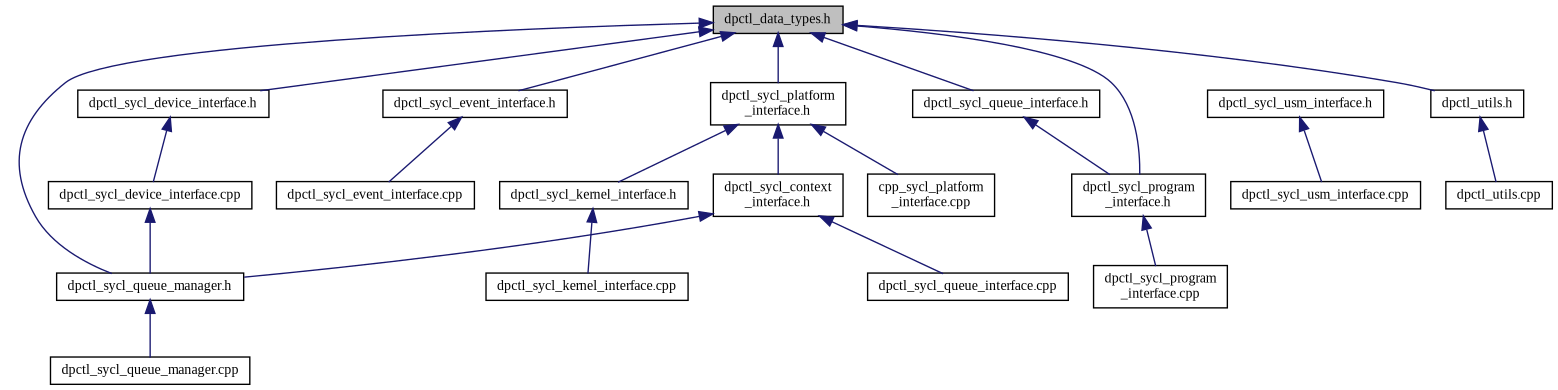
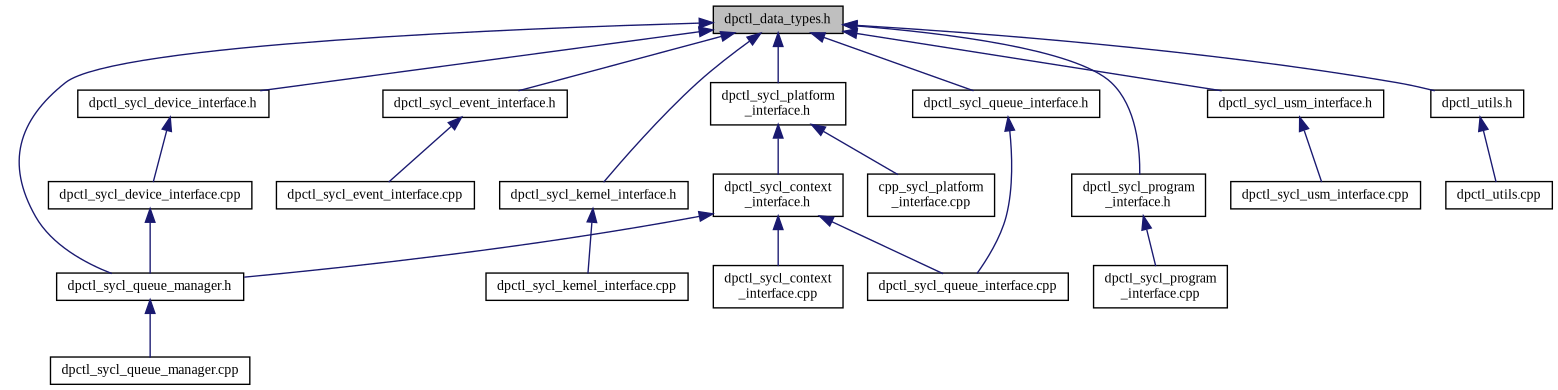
none -> (1039, 62)
(1073, 150) -> (1008, 206)
(672, 156) -> (672, 107)
none -> (778, 287)
